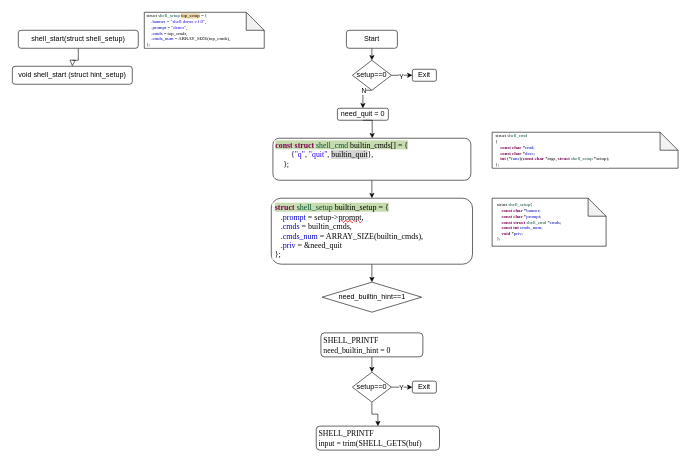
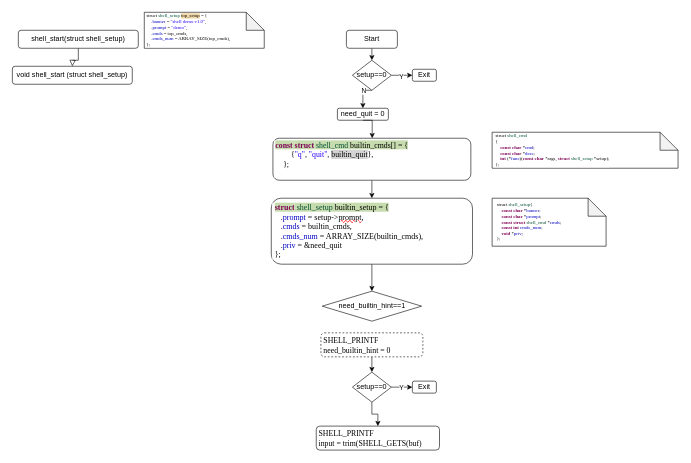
(72, 75) -> (72, 75)
(372, 297) -> (372, 306)
(372, 345) -> (372, 345)
